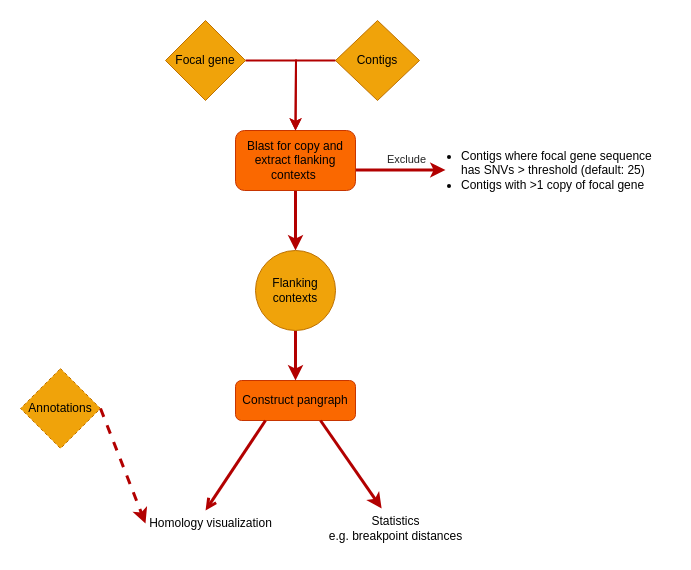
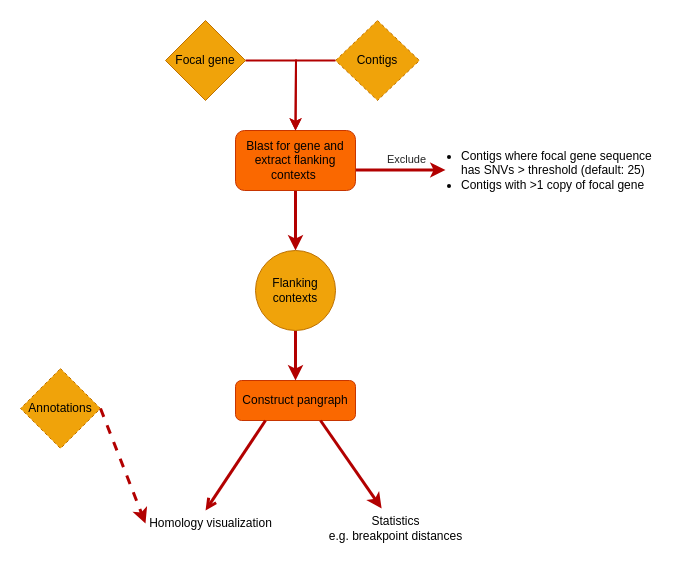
(378, 61) -> (378, 61)
(296, 161) -> (296, 161)
